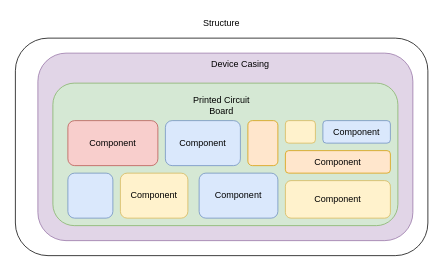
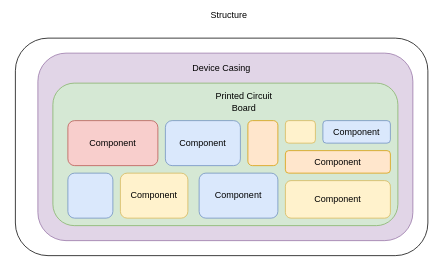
(222, 23) -> (229, 15)
(240, 64) -> (222, 68)
(222, 105) -> (244, 102)
